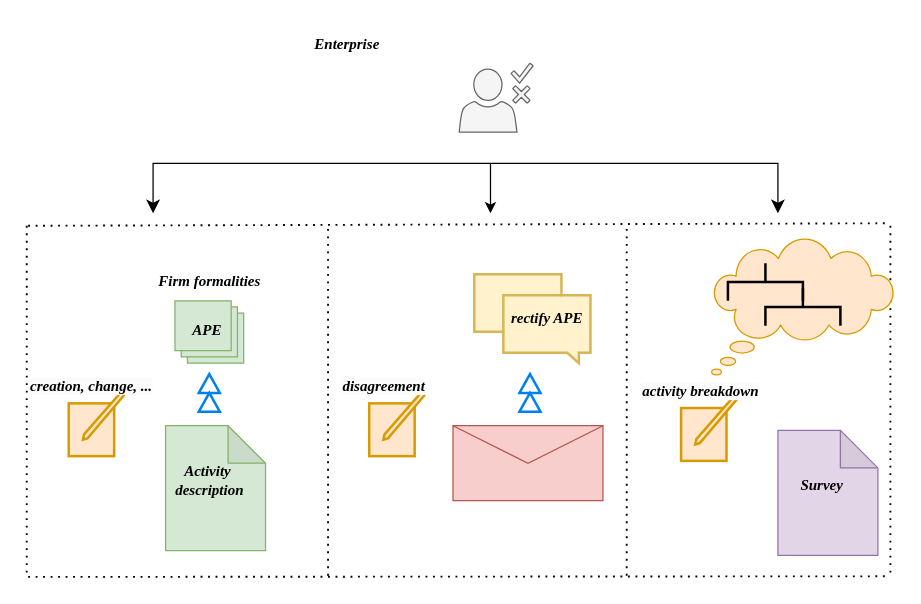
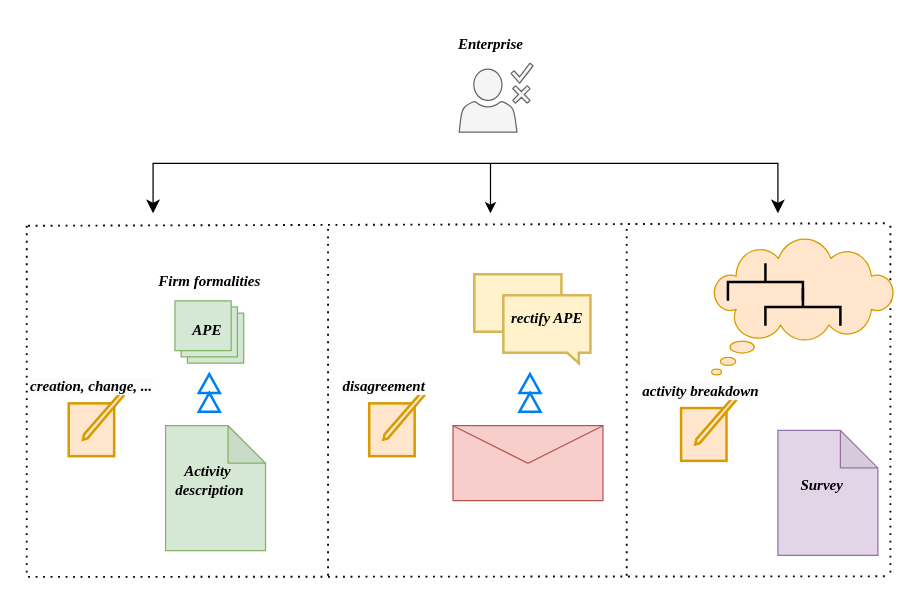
(347, 44) -> (491, 44)
